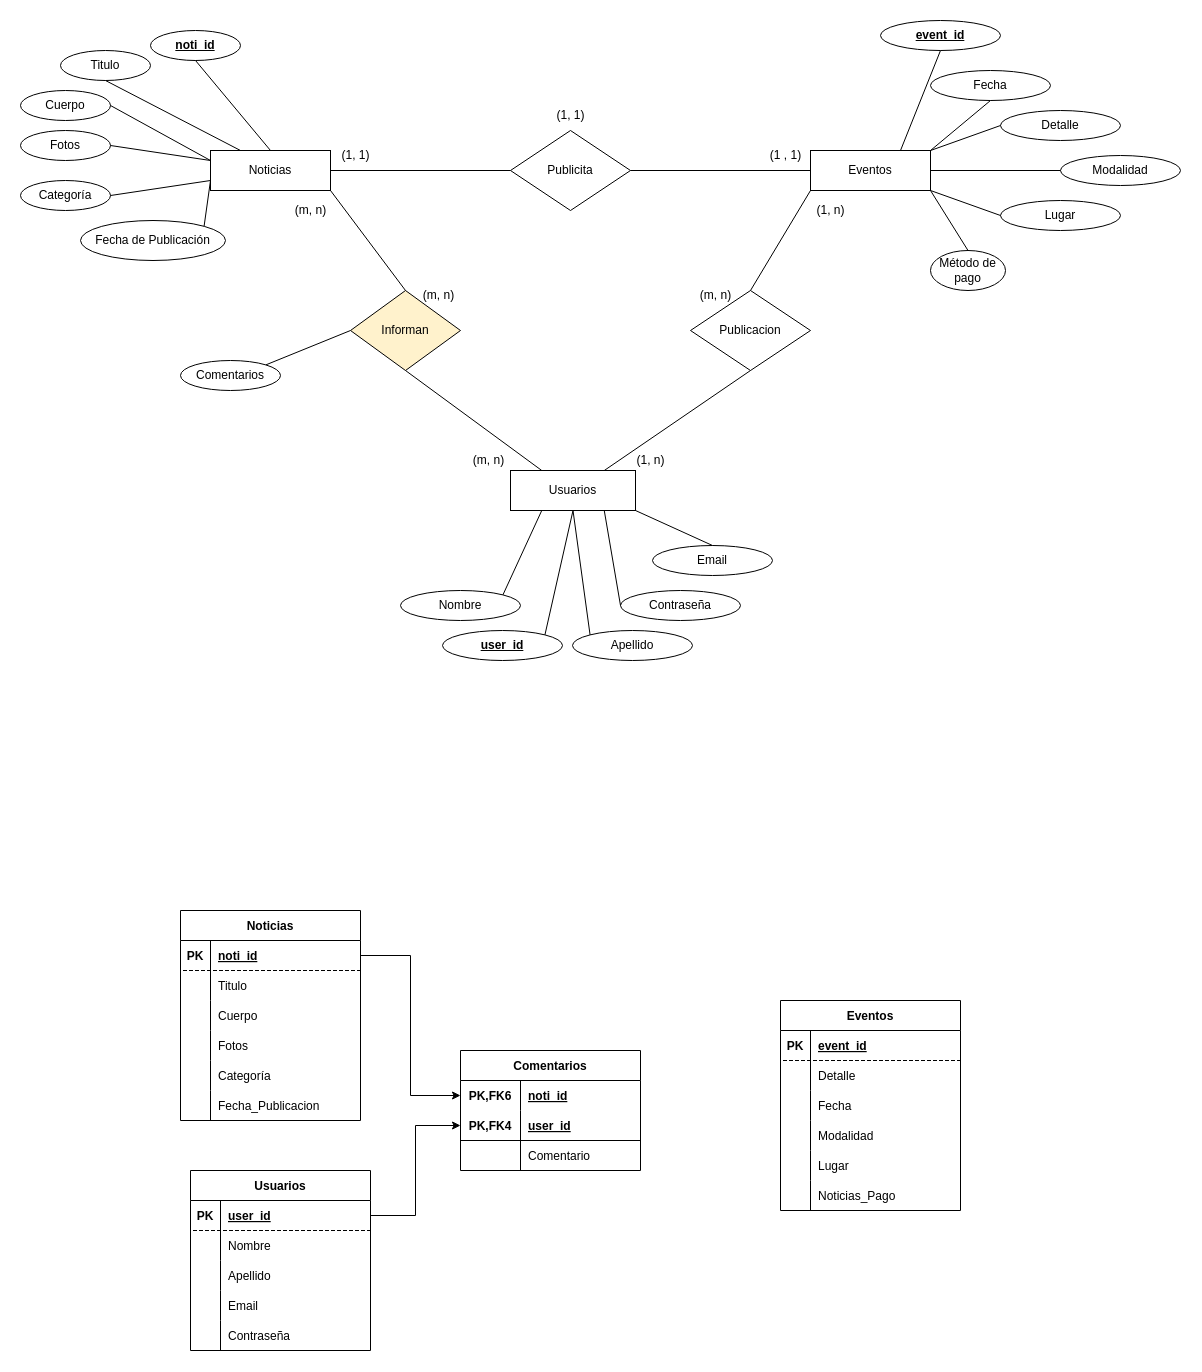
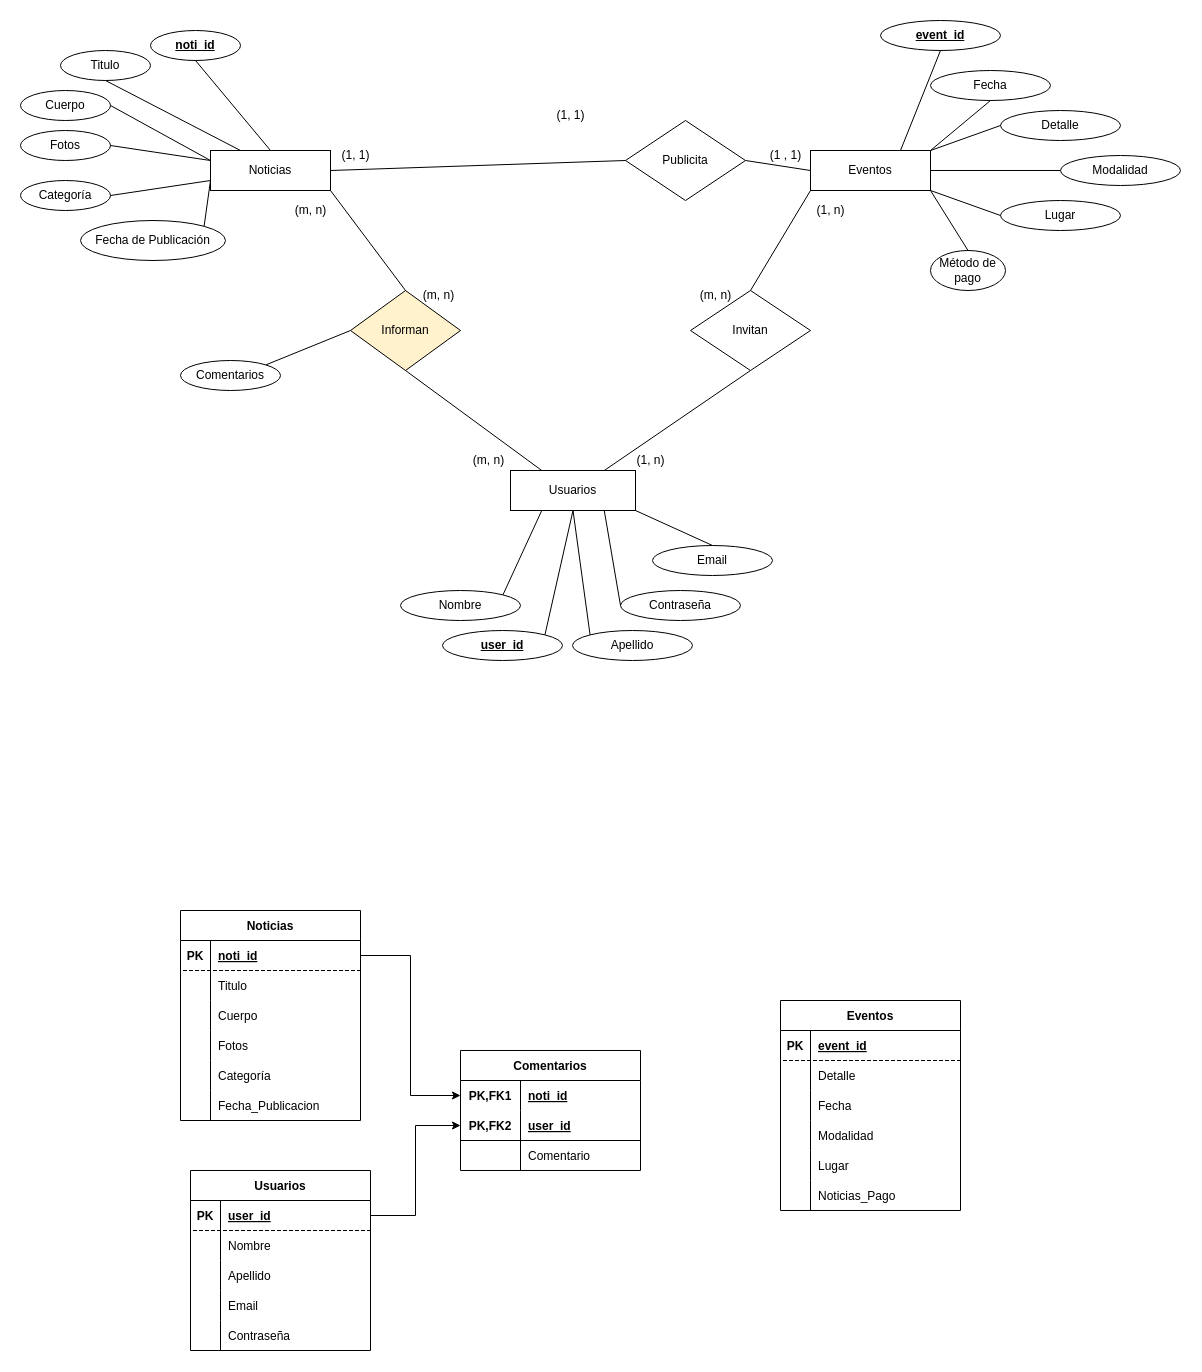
(571, 171) -> (686, 161)
(751, 331) -> (751, 331)
(490, 1096) -> (490, 1096)
(490, 1126) -> (490, 1126)
